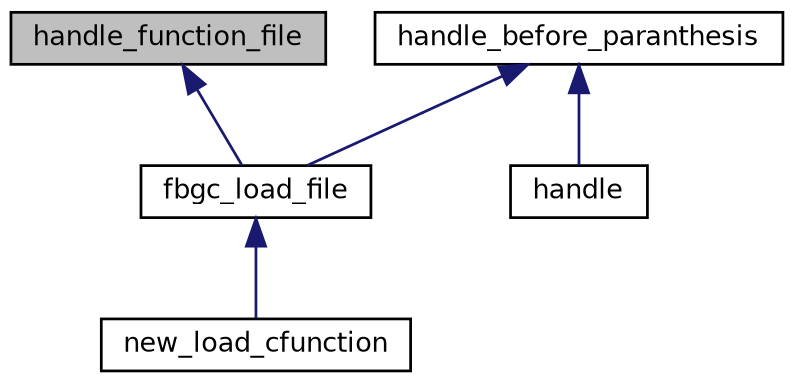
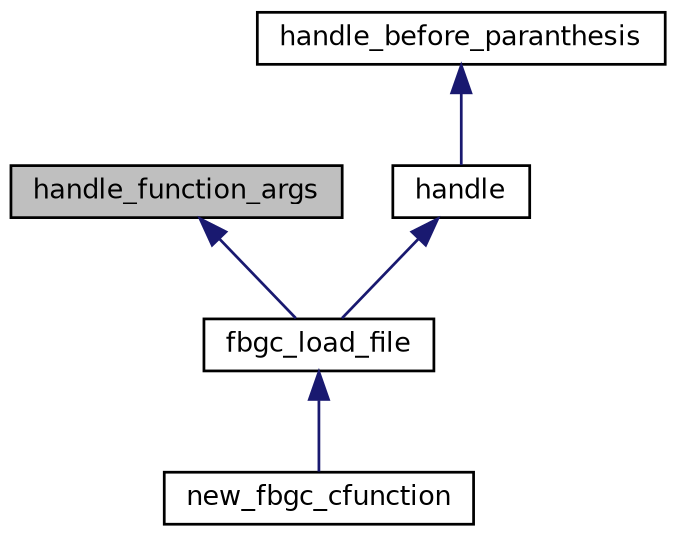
(168, 38) -> (177, 192)
(405, 121) -> (380, 279)
(256, 345) -> (319, 498)
